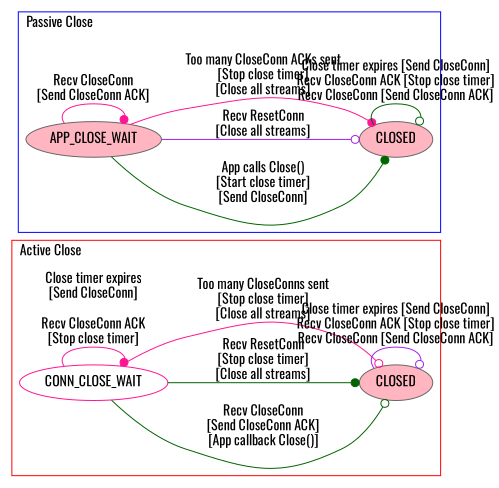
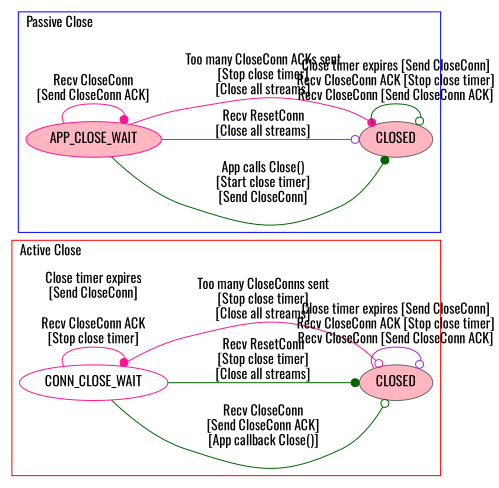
(94, 139) -> (94, 139)
